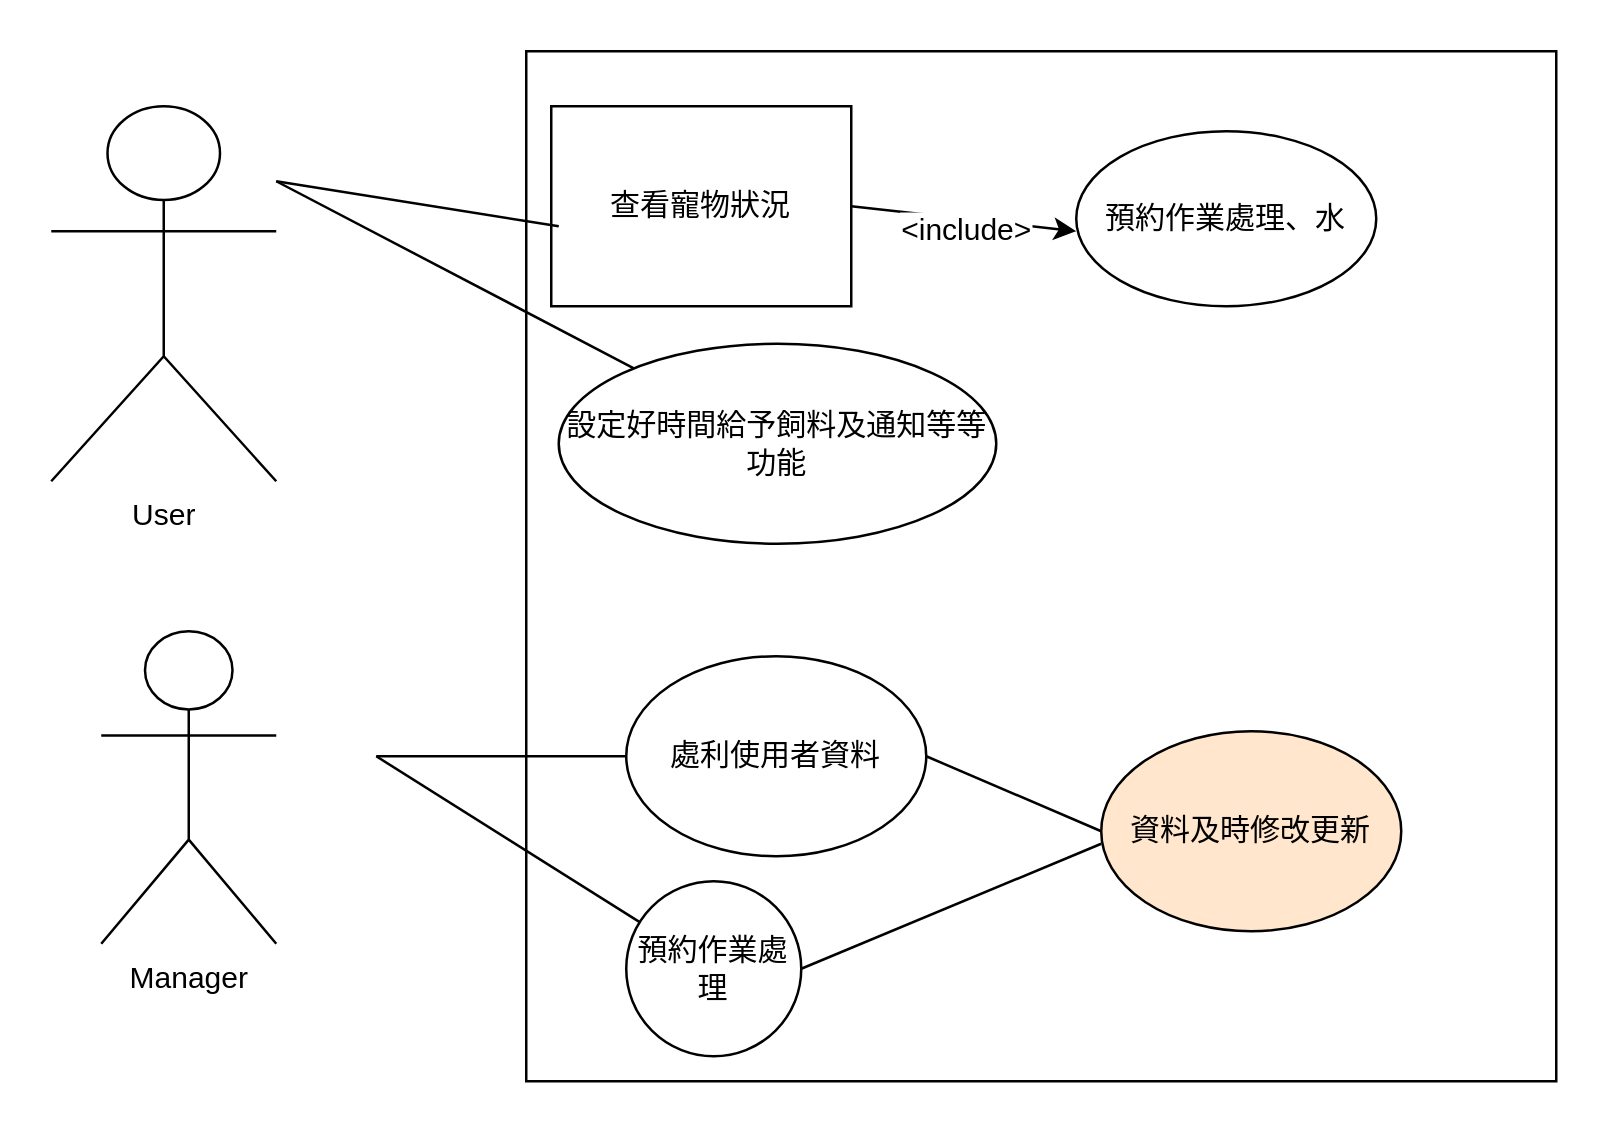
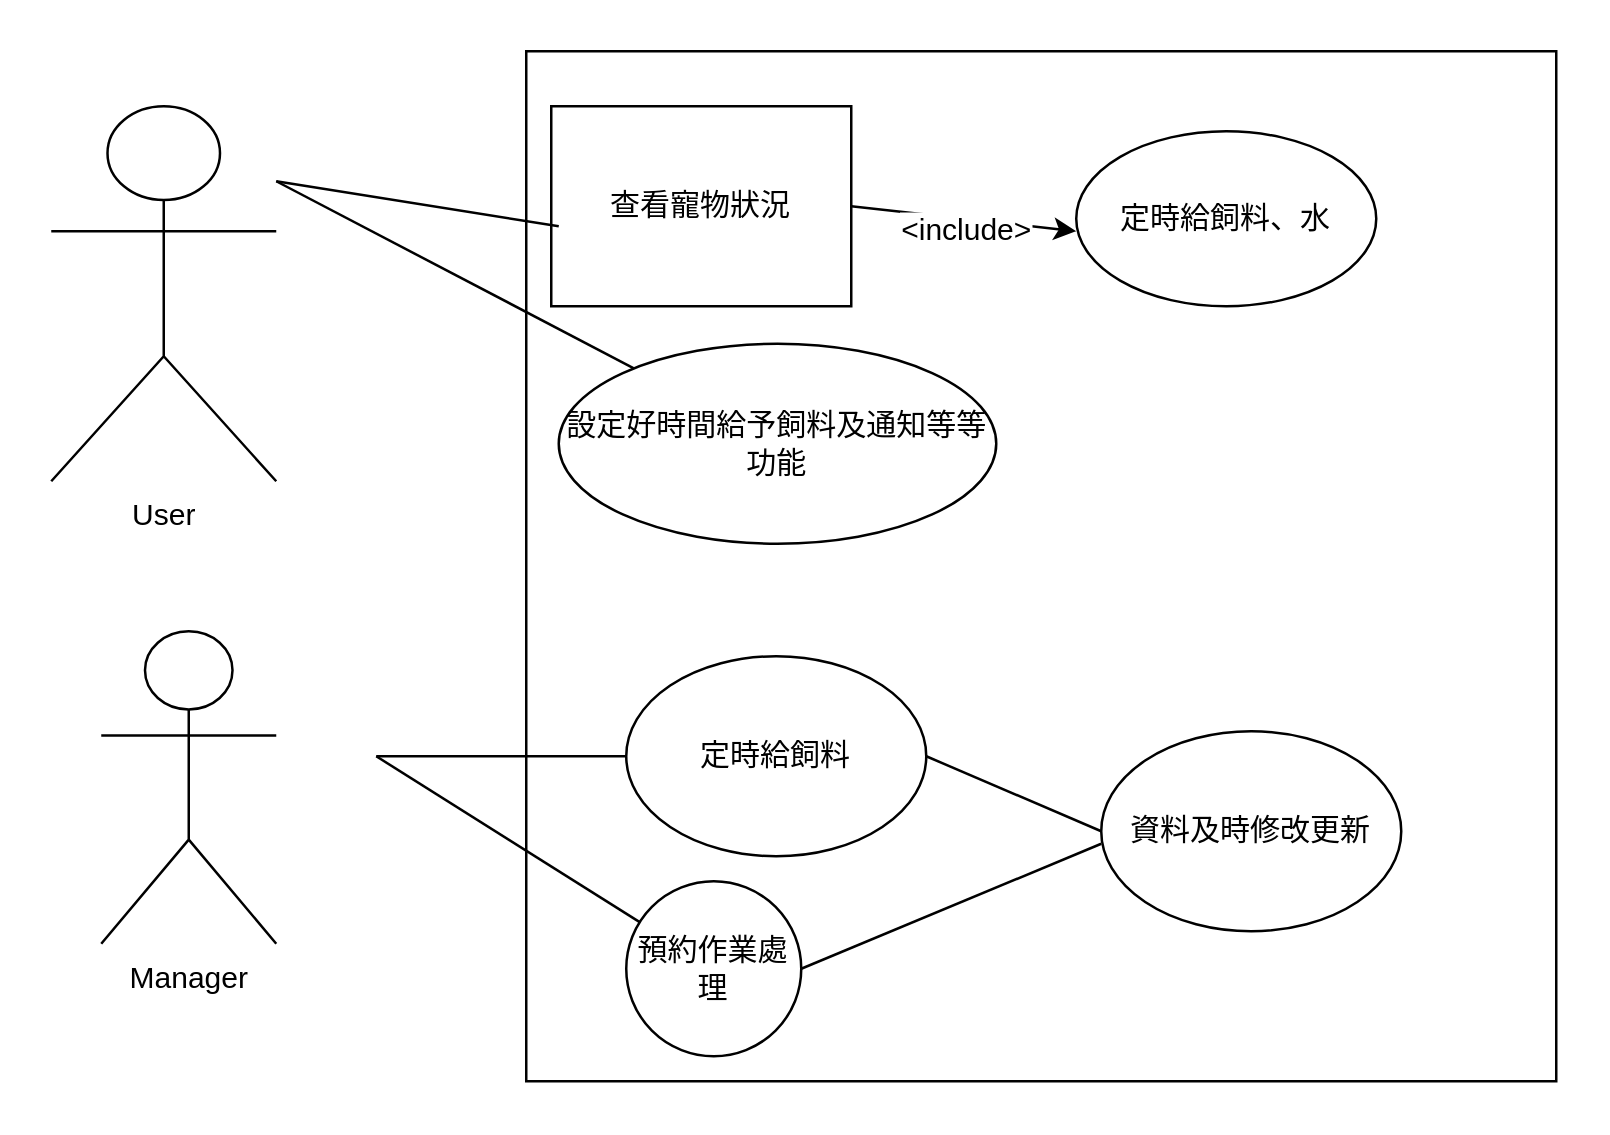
(1226, 219) -> (1226, 219)
(776, 756) -> (776, 756)
(1251, 831) -> (1251, 831)
